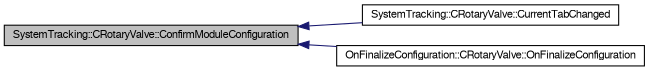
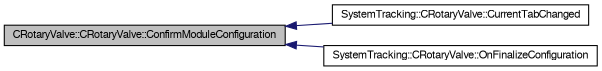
(151, 35) -> (145, 35)
(491, 56) -> (461, 56)
